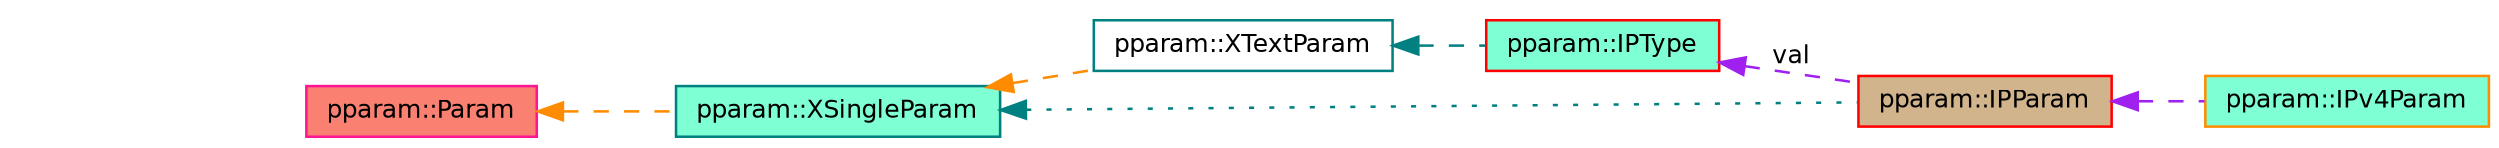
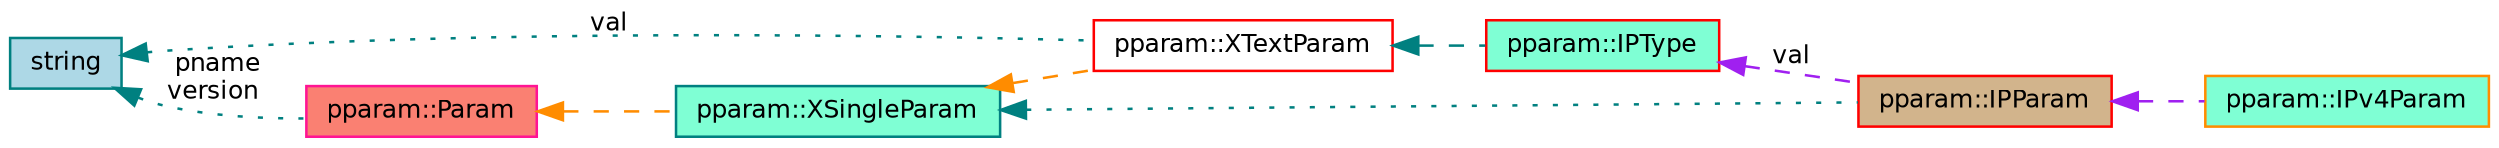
(1243, 46) -> (1243, 46)
none -> (66, 63)
